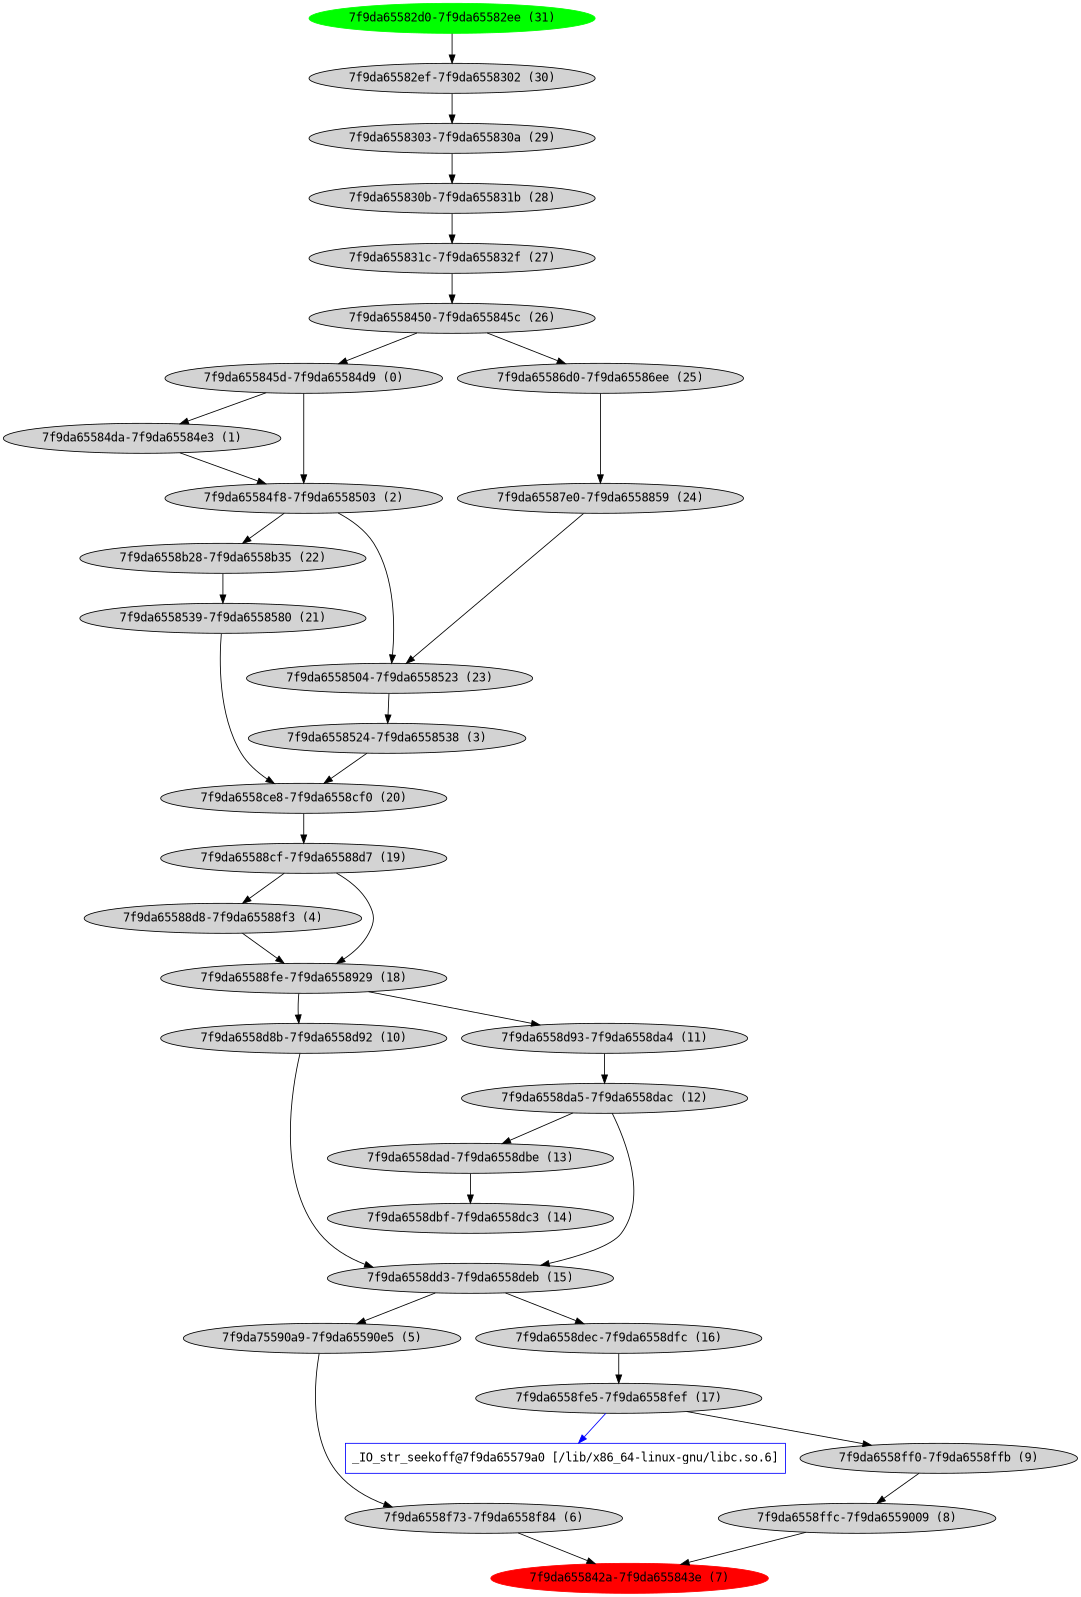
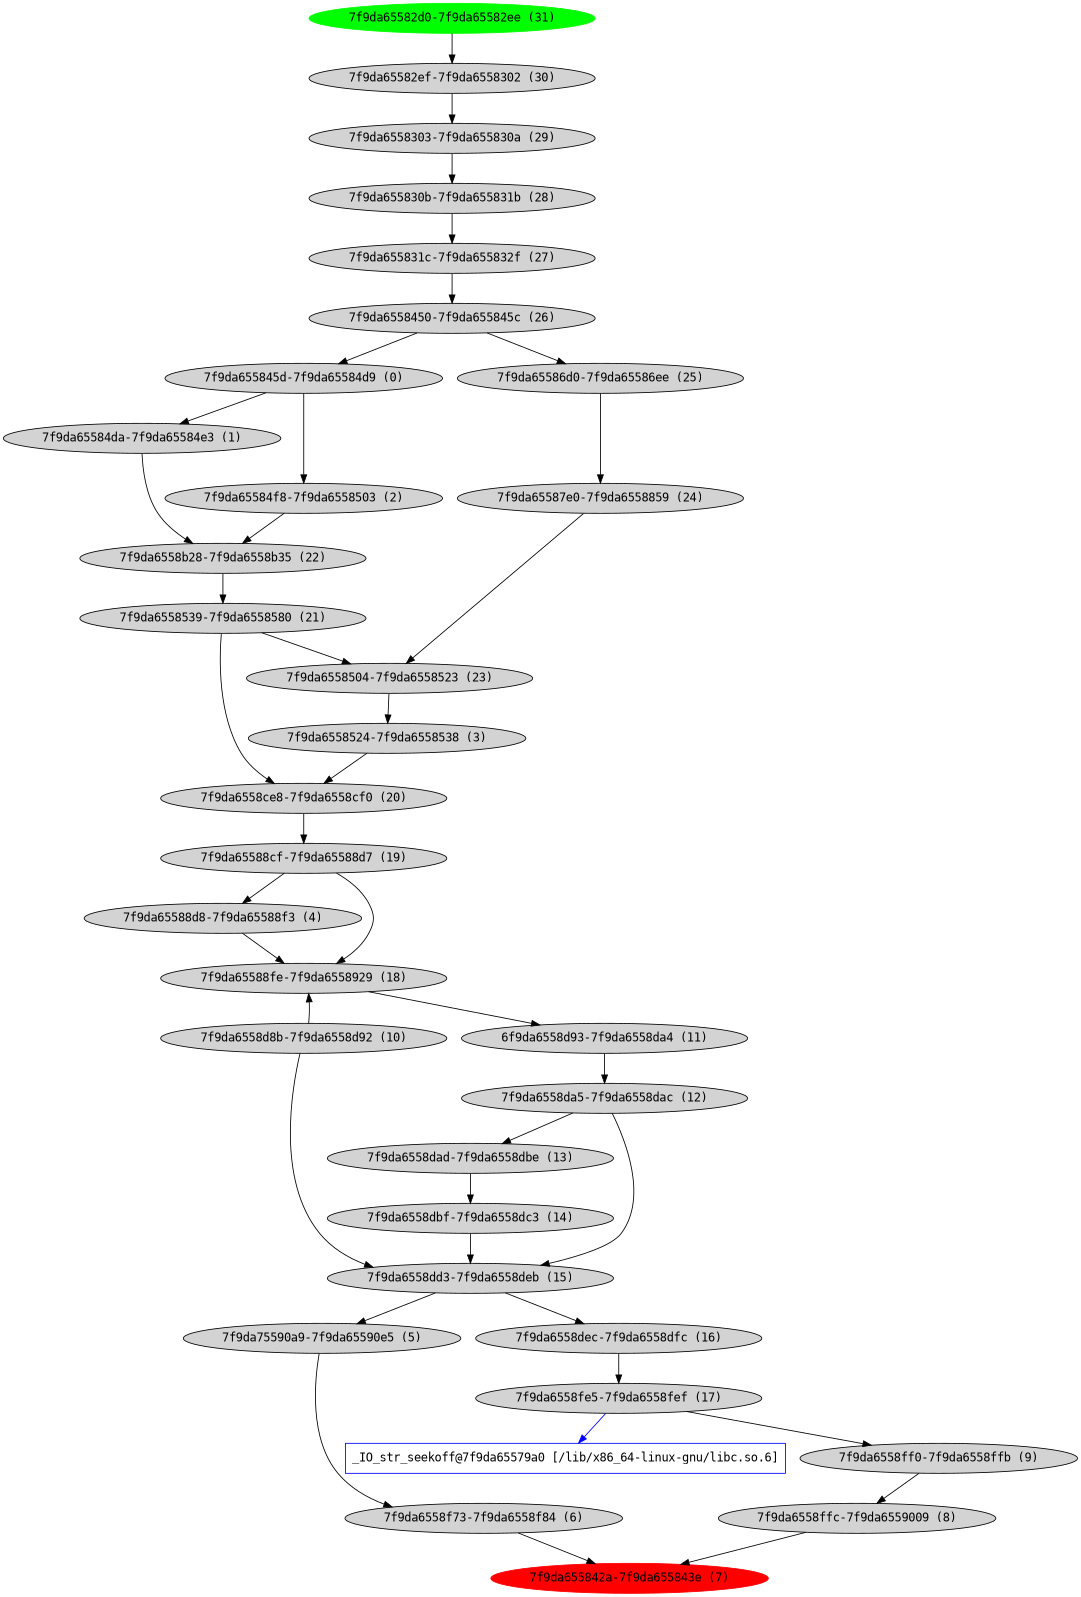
(219, 467) -> (152, 503)
(387, 574) -> (302, 647)
(298, 1004) -> (309, 1013)
(605, 1038) -> (605, 1038)
none -> (470, 1244)
